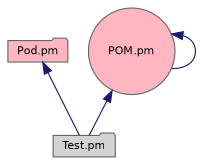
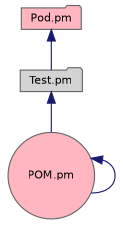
(98, 118) -> (51, 118)
